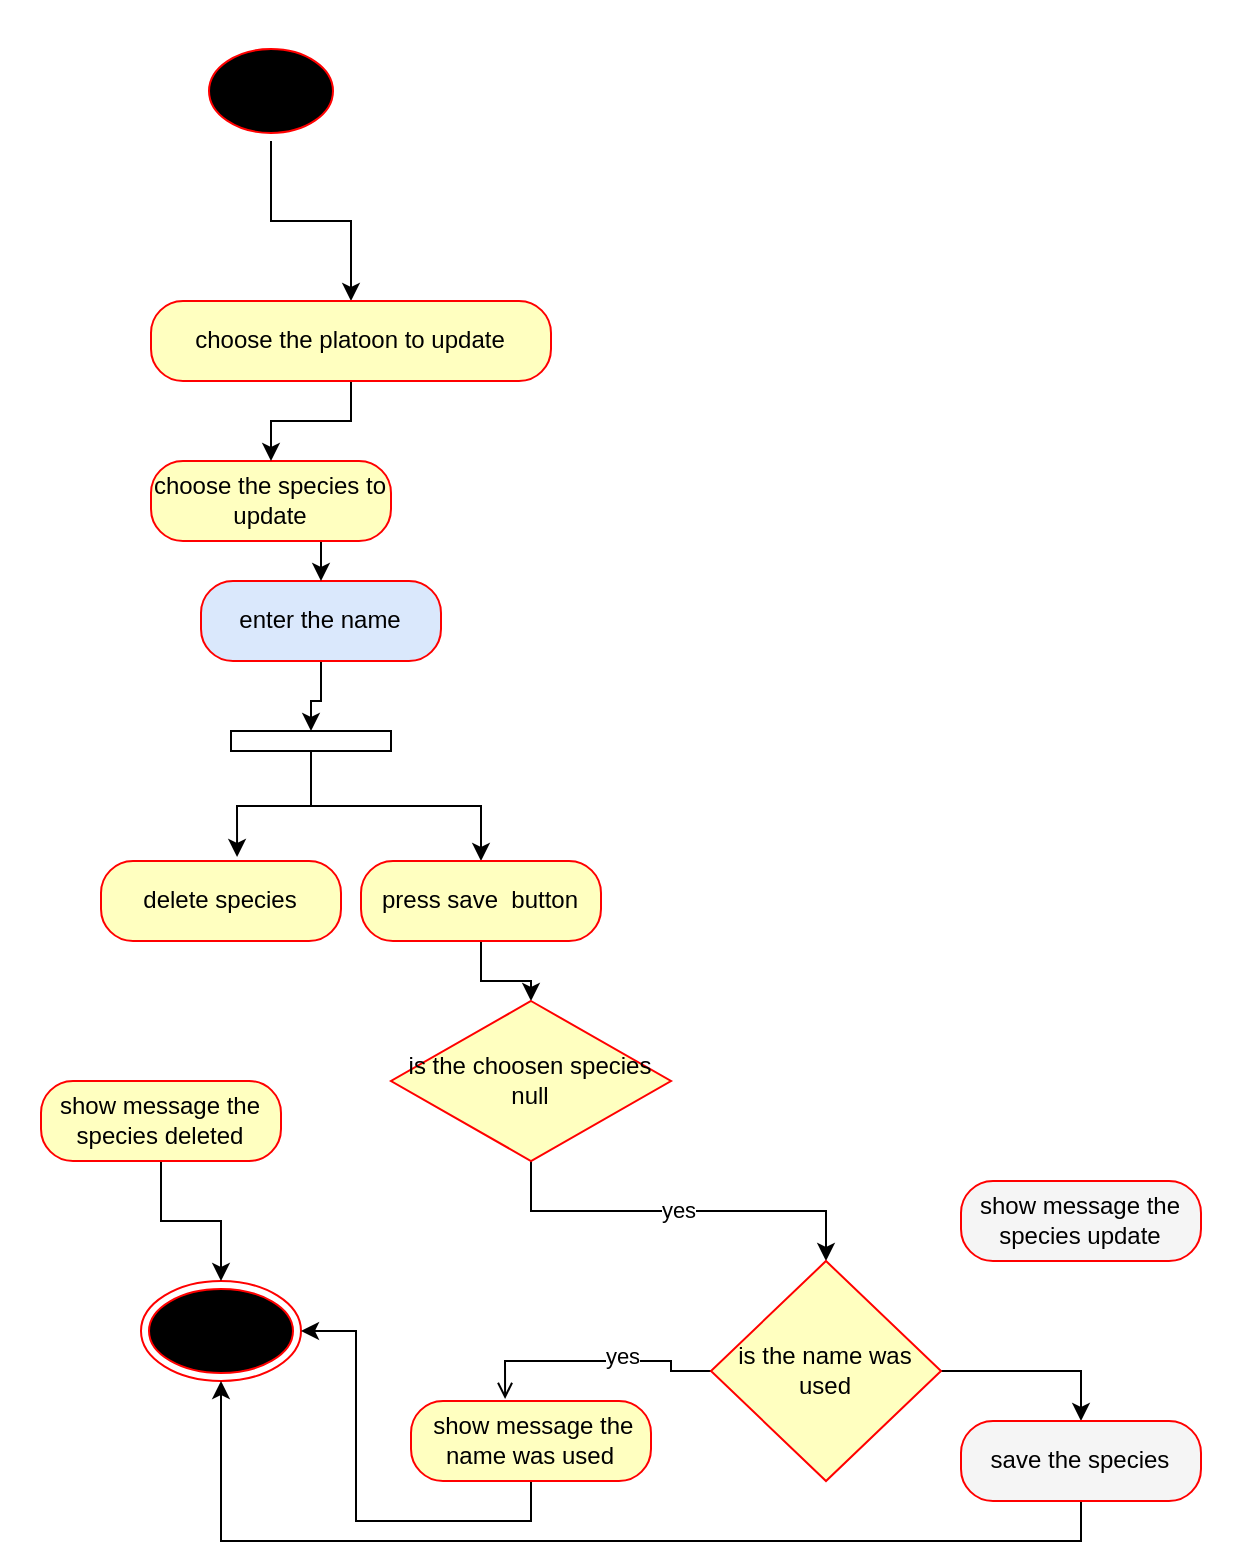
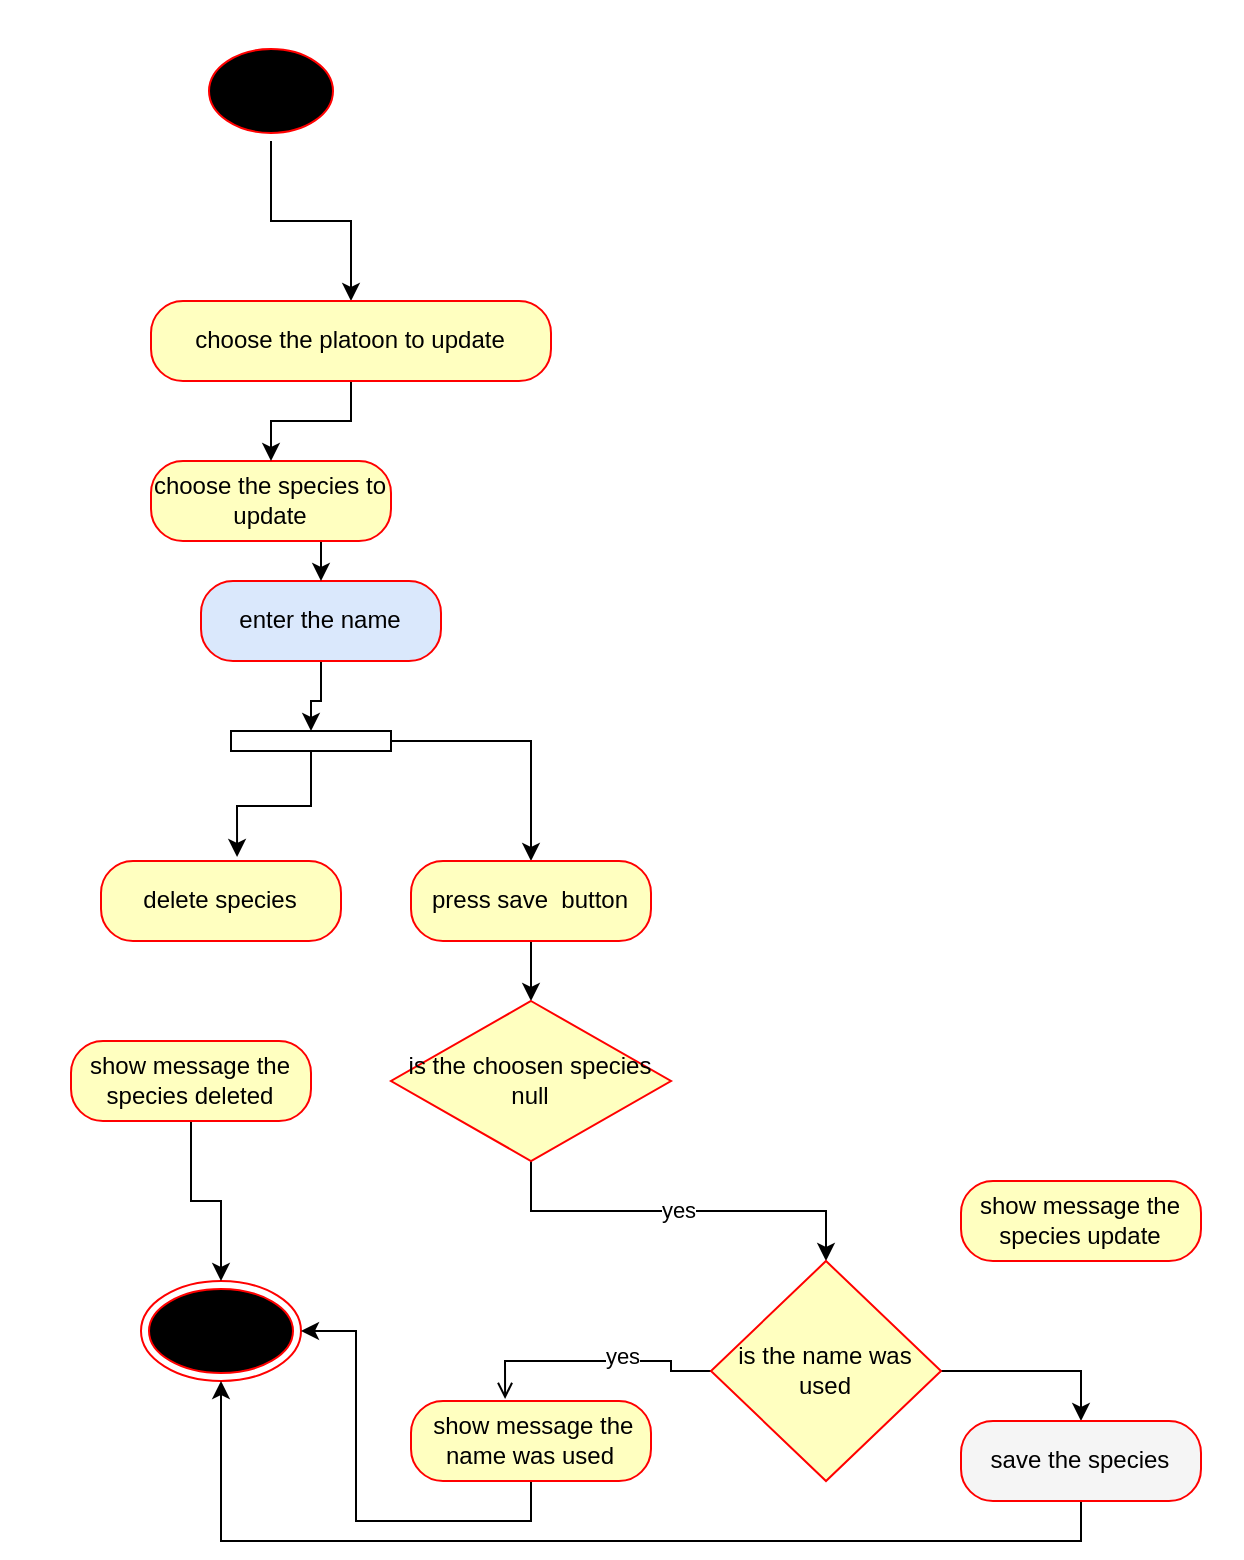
(481, 901) -> (531, 901)
(161, 1121) -> (191, 1081)
(1081, 1221) -> (1081, 1221)
